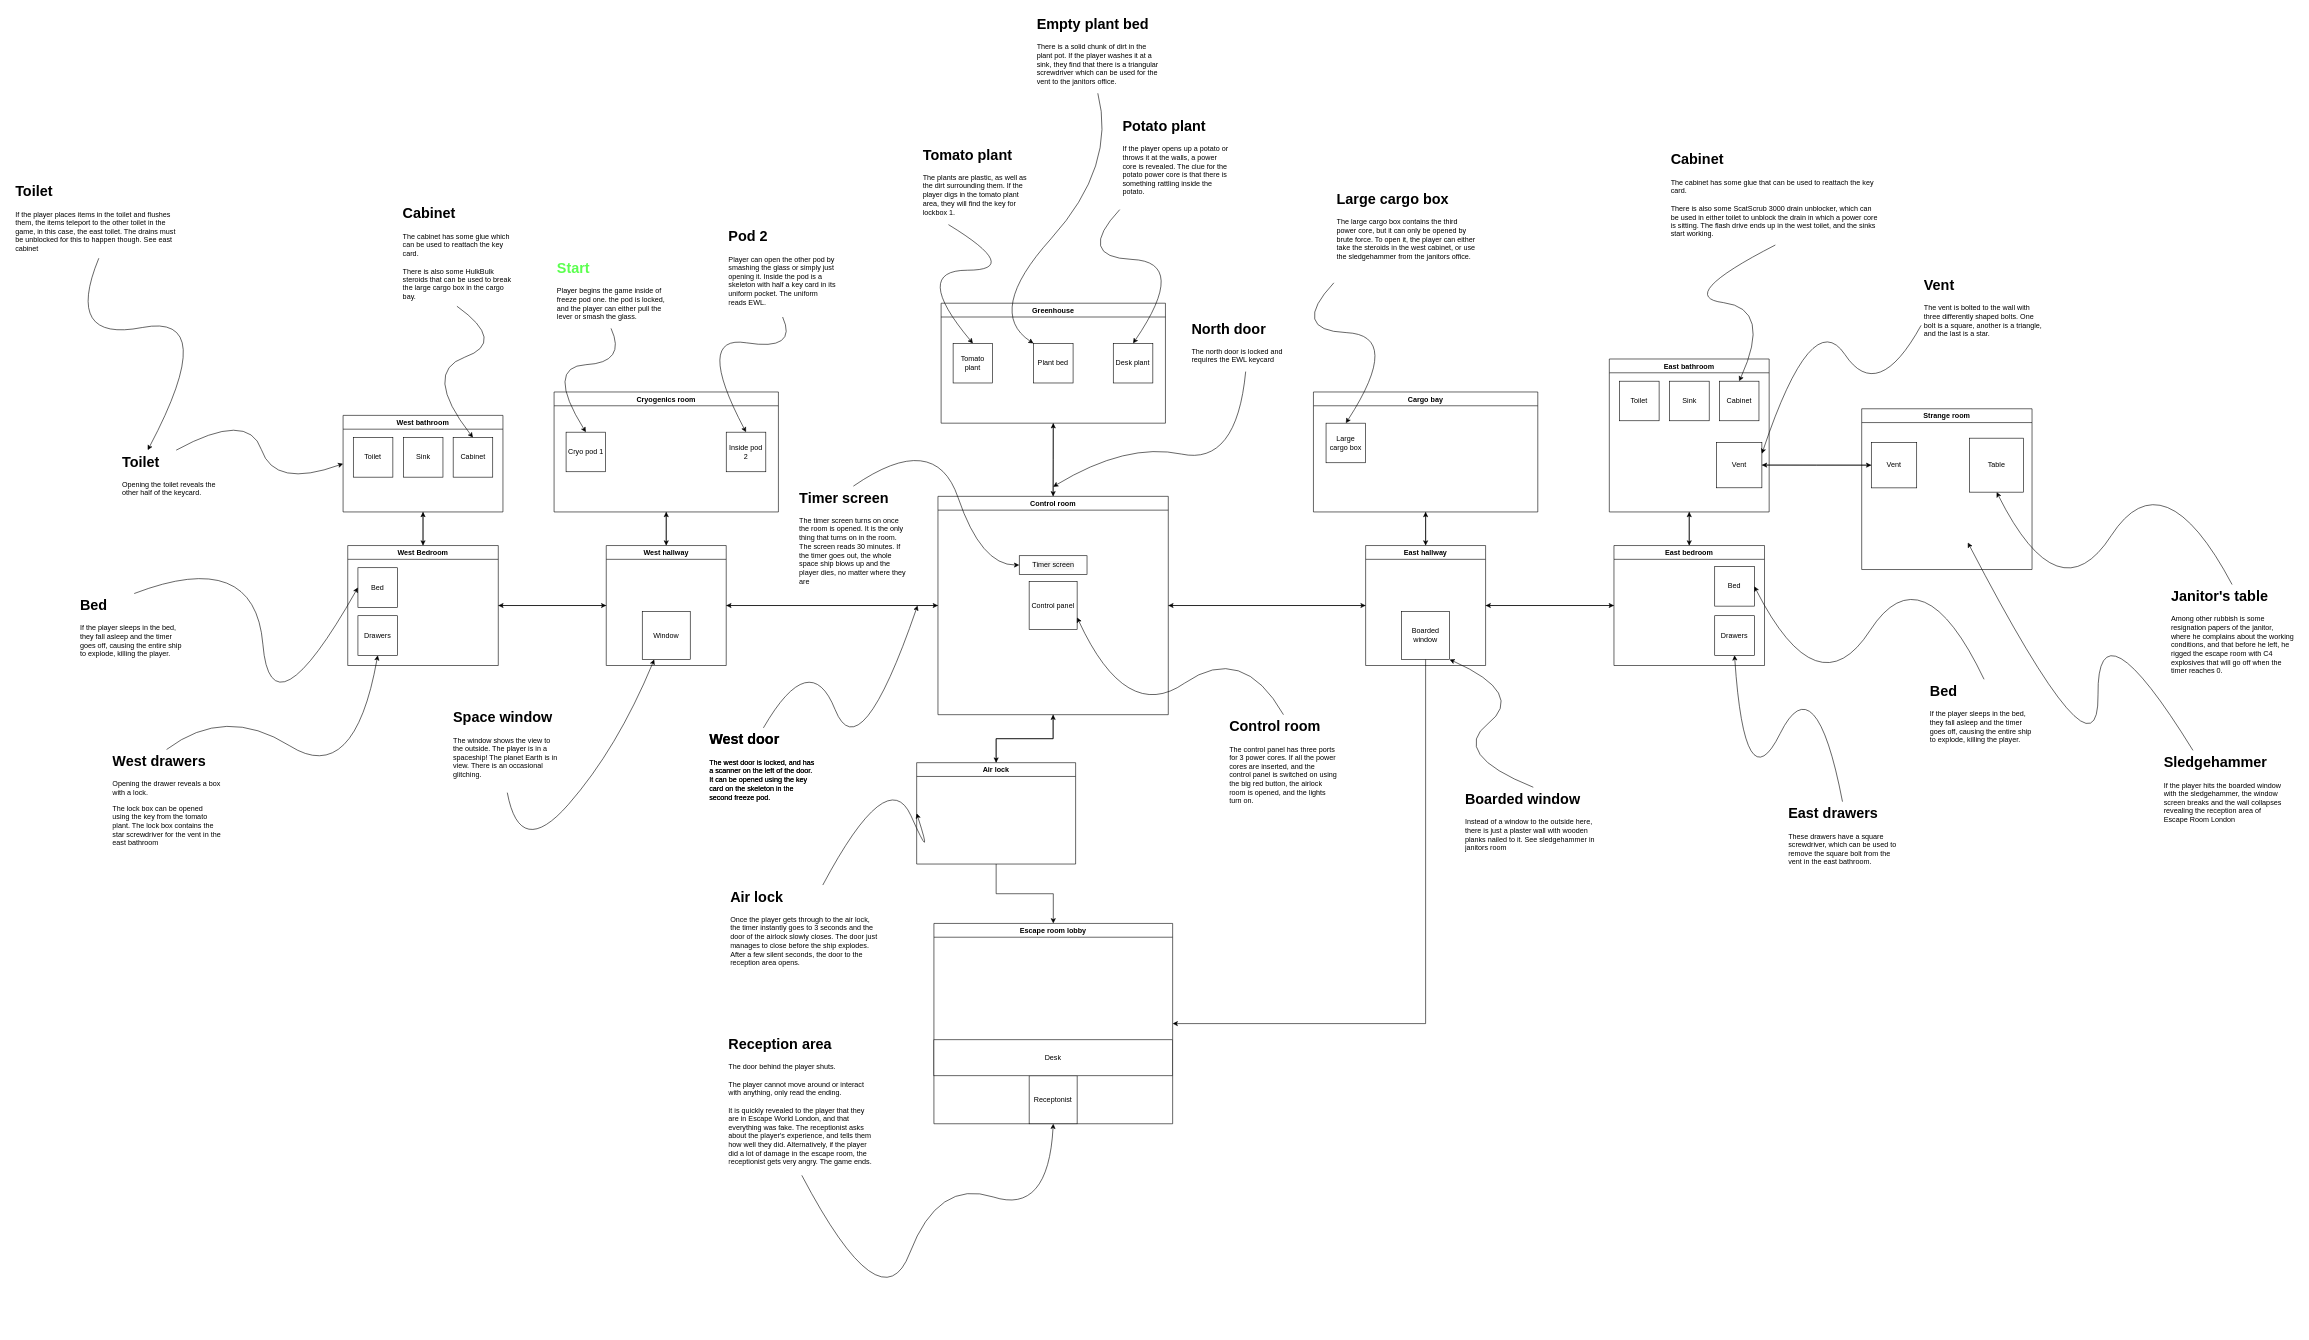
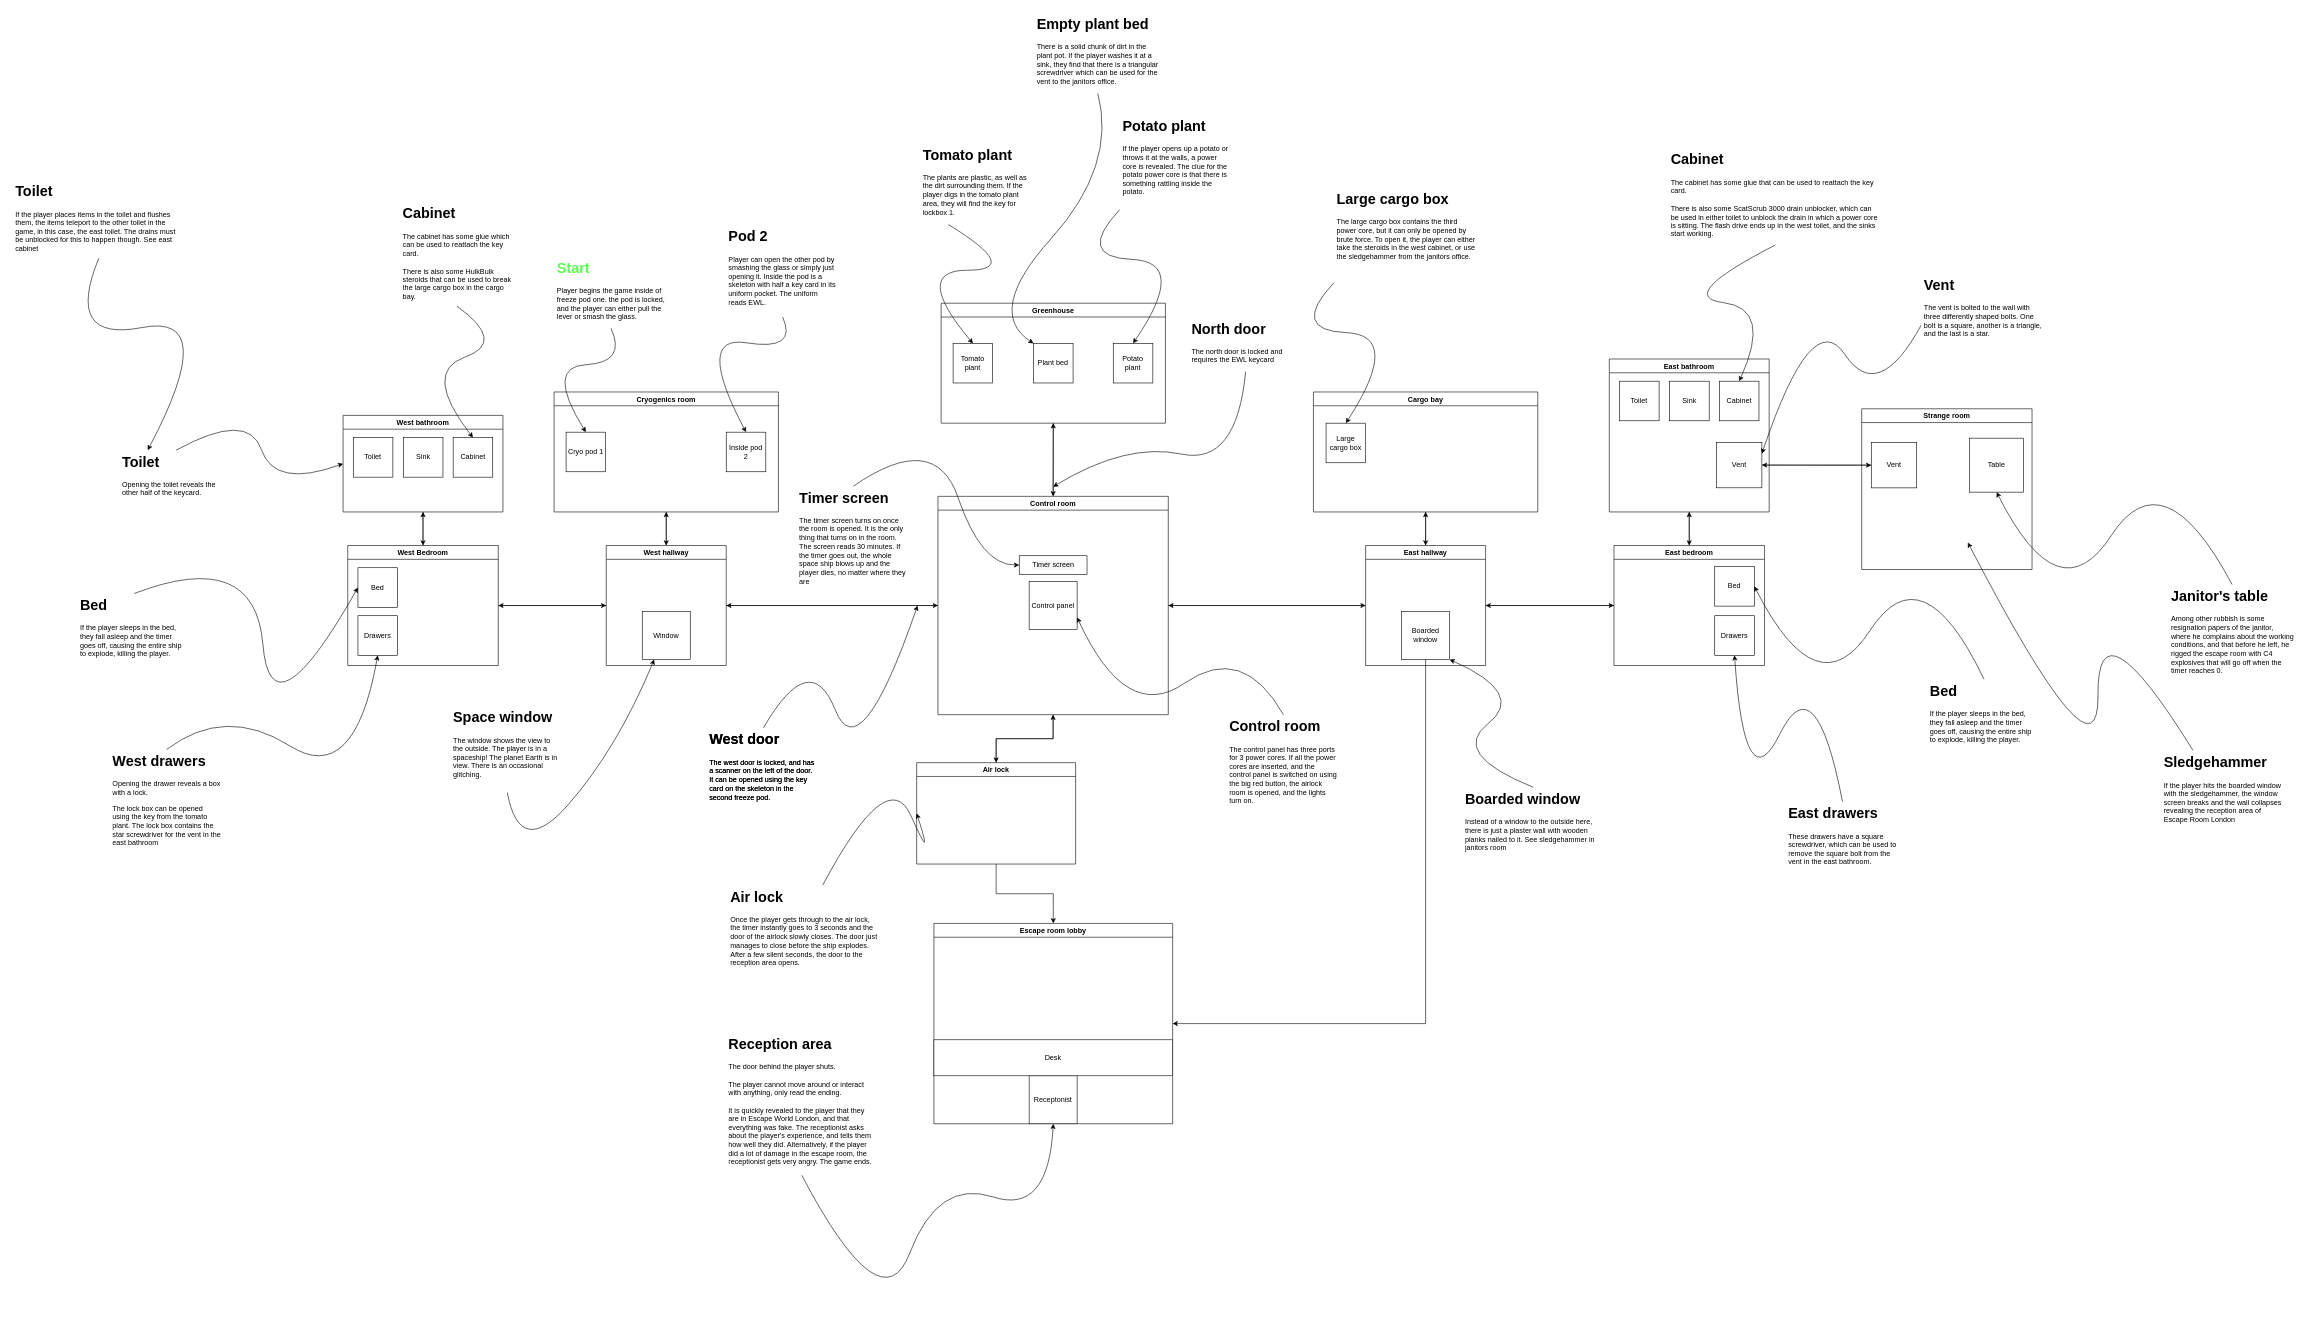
(1133, 363) -> (1133, 363)
